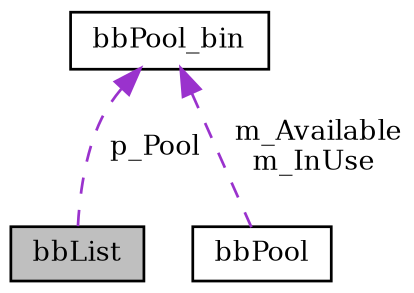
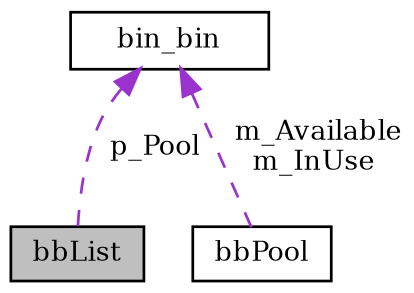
(170, 41) -> (170, 41)
